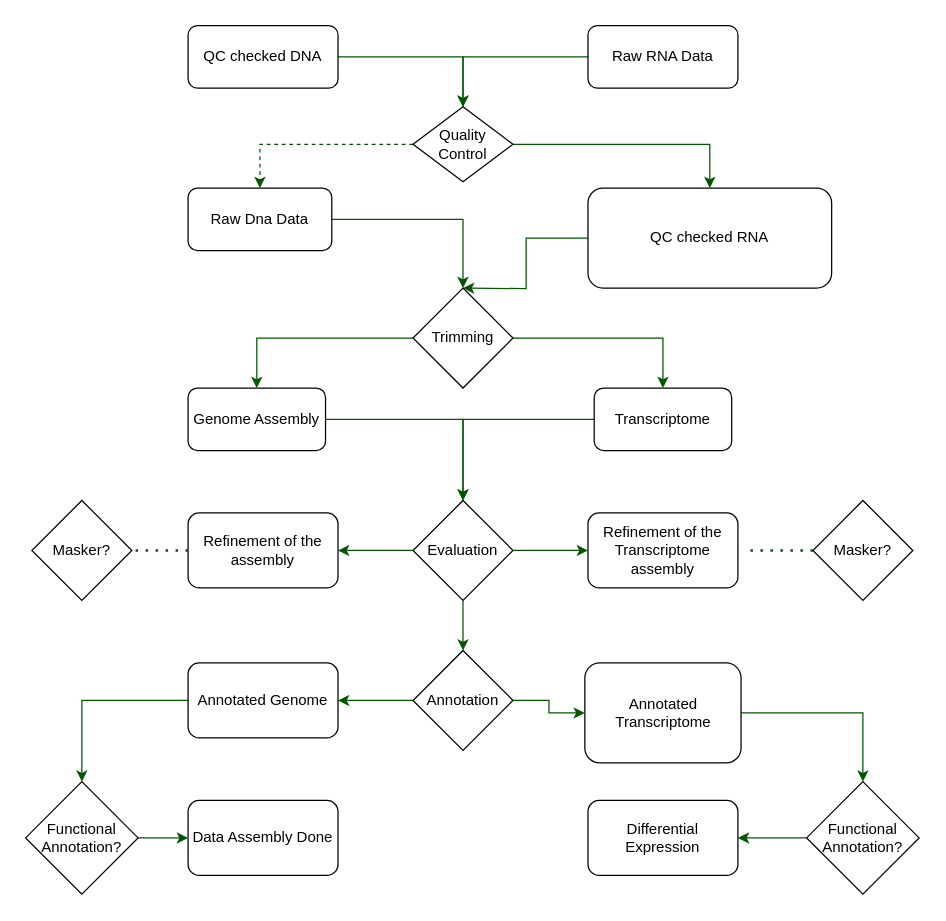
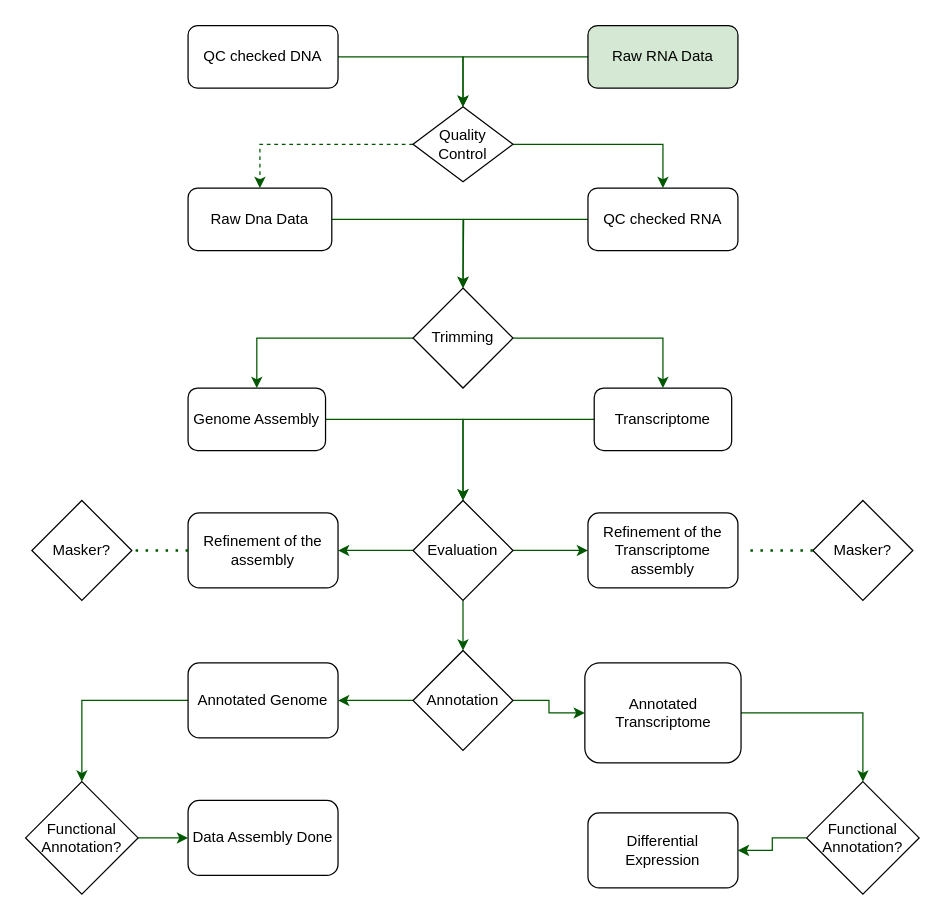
(663, 57) -> (663, 57)
(710, 238) -> (663, 219)
(663, 838) -> (663, 851)
